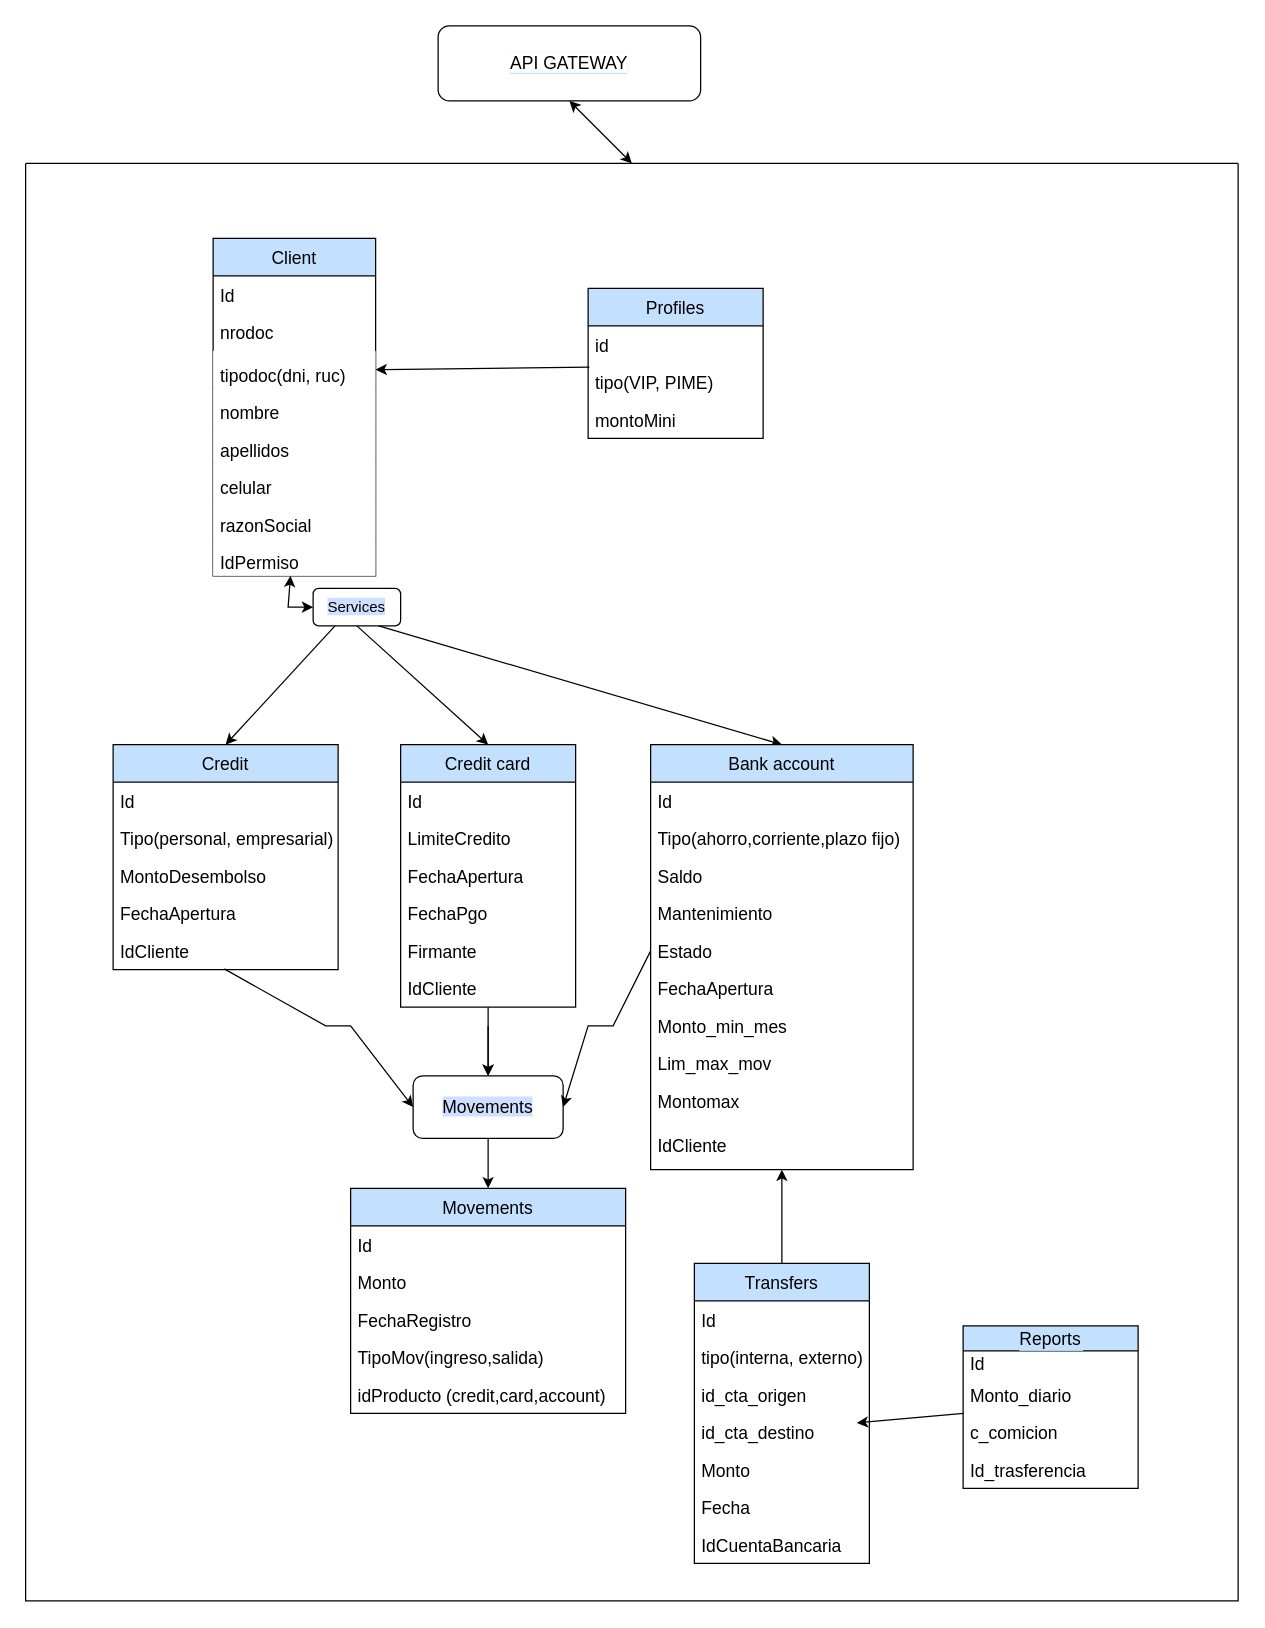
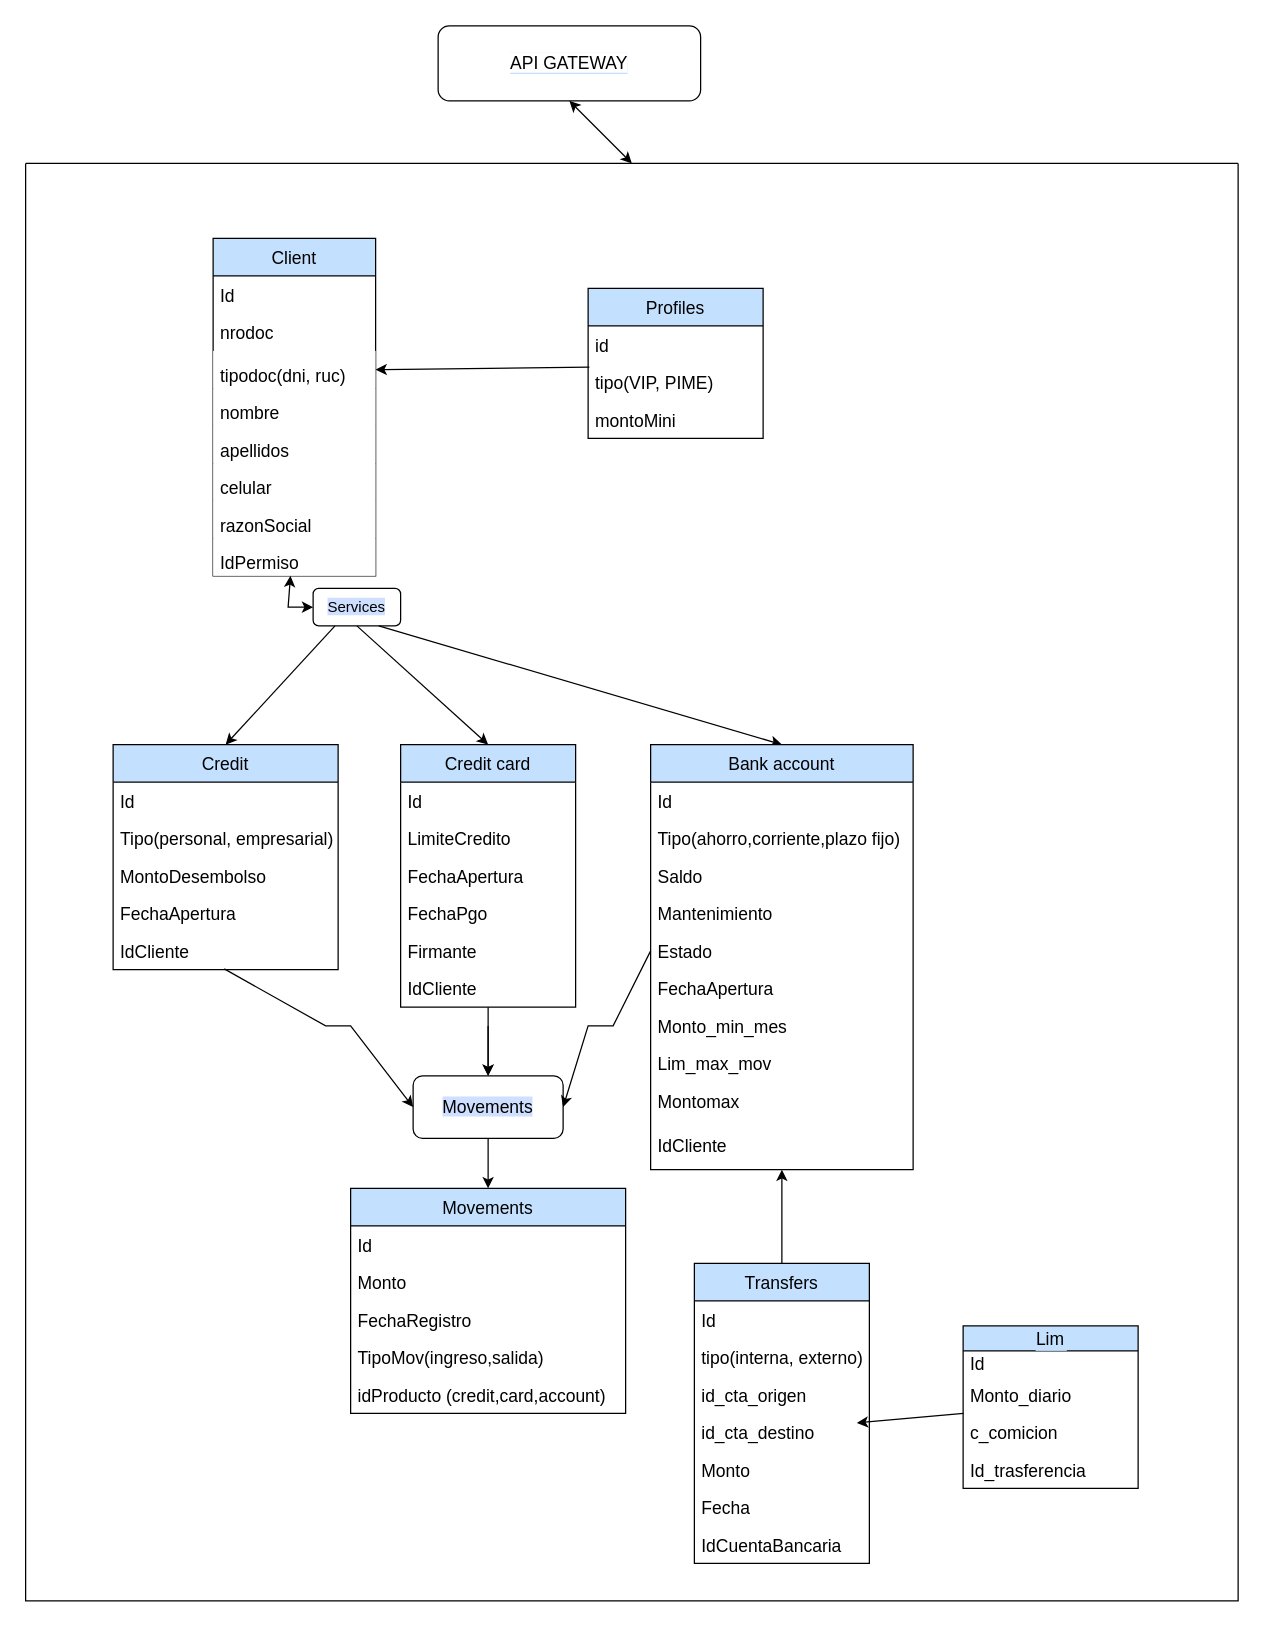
(1050, 1339) -> (1050, 1339)
